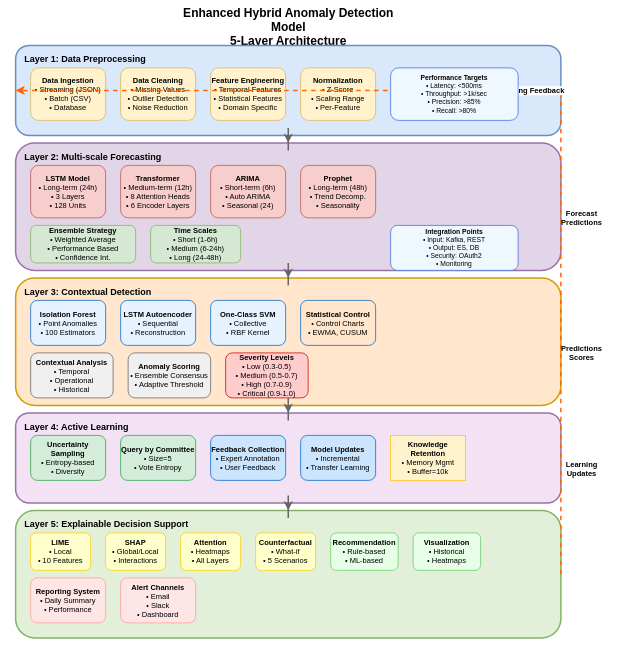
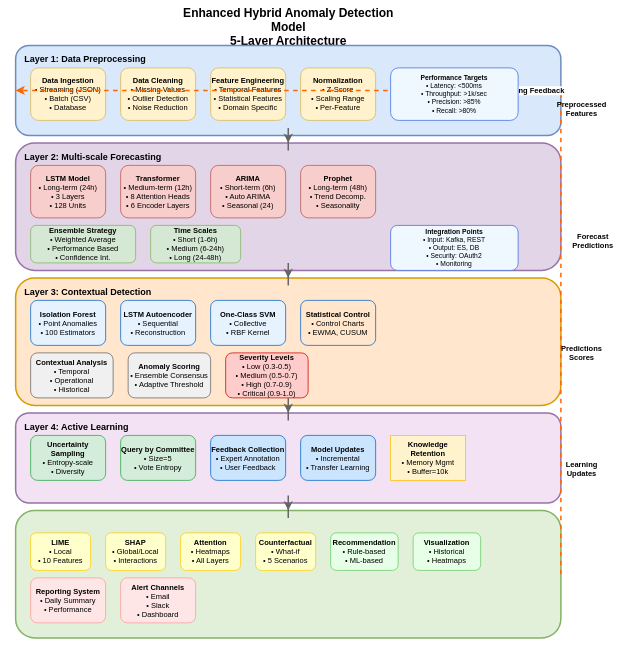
none -> (582, 109)
(582, 218) -> (593, 240)
(68, 458) -> (68, 458)
(117, 522) -> none
